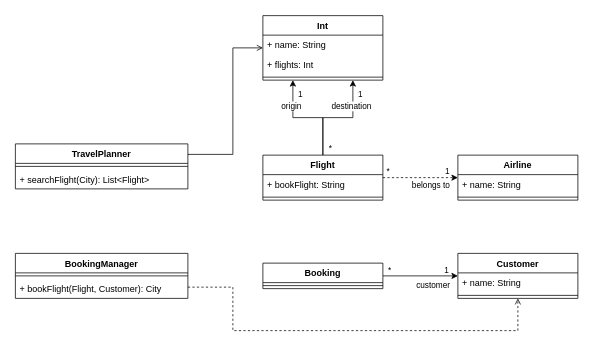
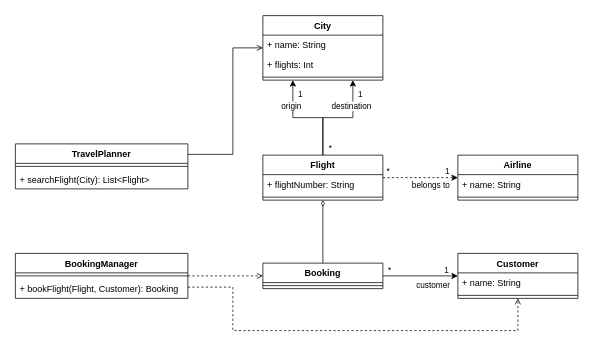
(323, 26) -> (323, 26)
(310, 185) -> (315, 185)
none -> (323, 235)
none -> (225, 276)
(99, 289) -> (106, 289)
